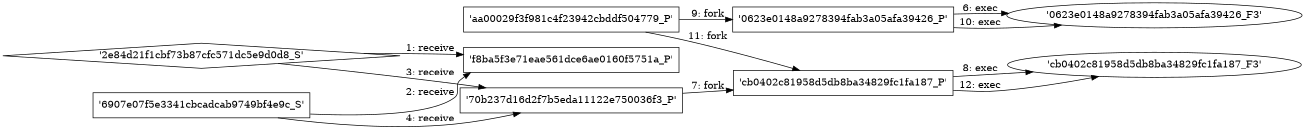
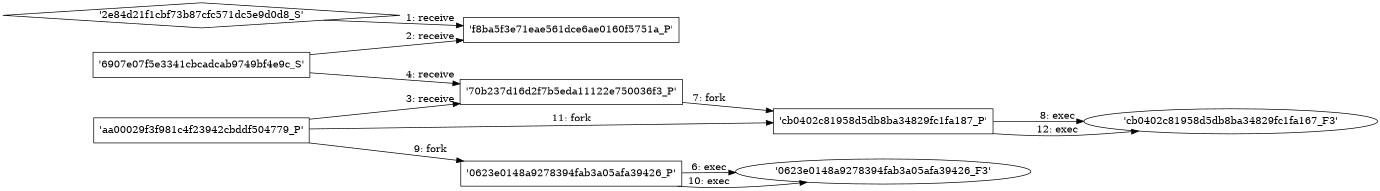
(1154, 65) -> (1231, 121)
(378, 75) -> (381, 112)
